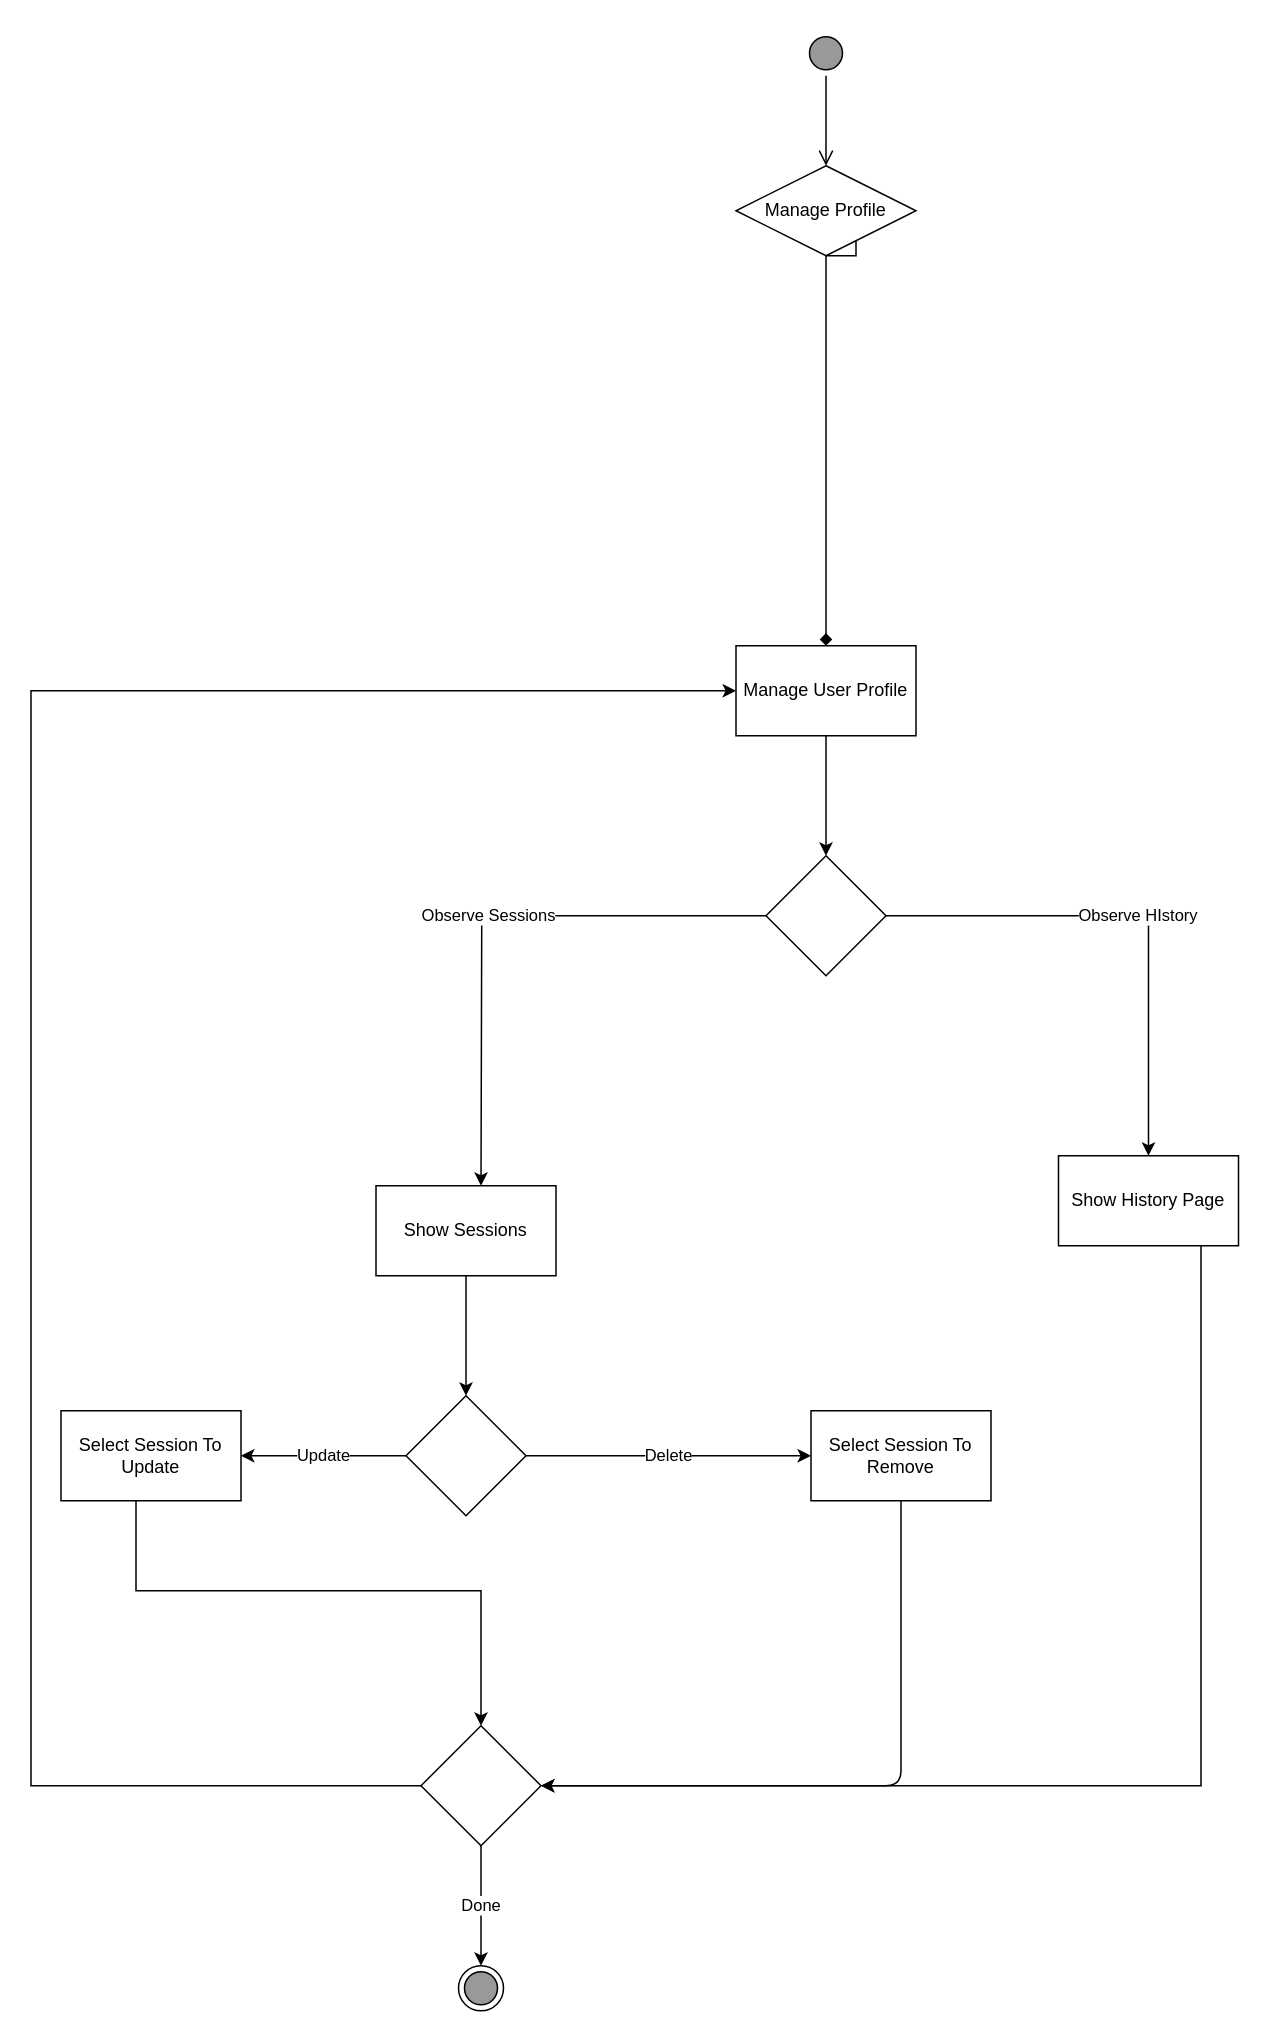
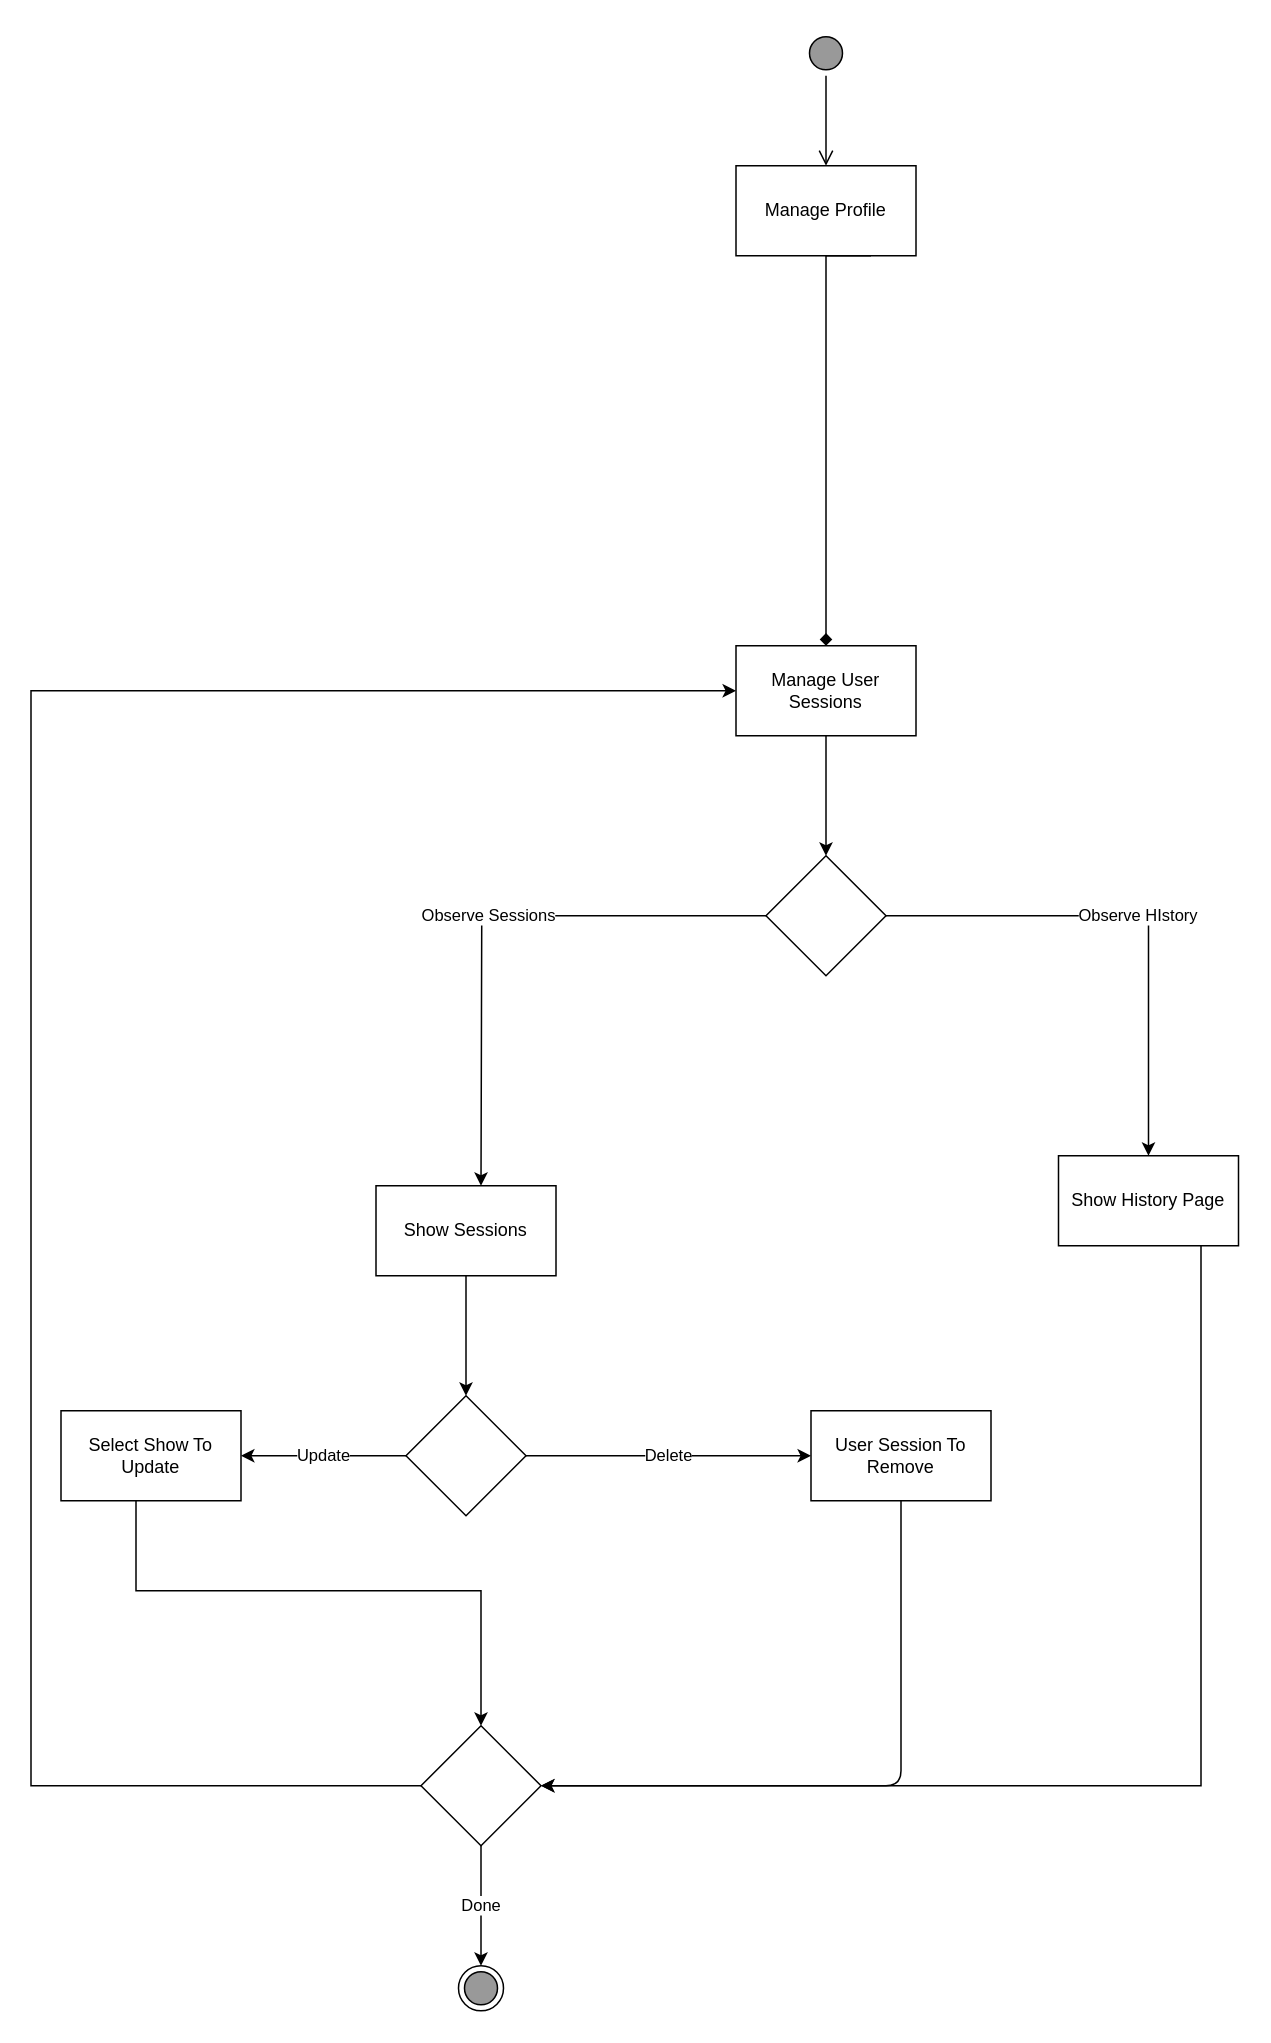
(826, 211) -> (826, 211)
(826, 691) -> (826, 691)
(151, 1456) -> (151, 1456)
(901, 1456) -> (901, 1456)
